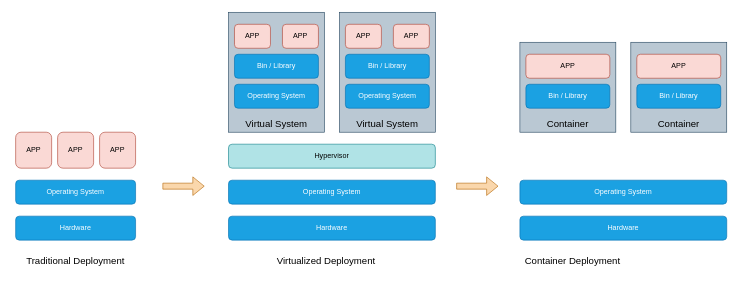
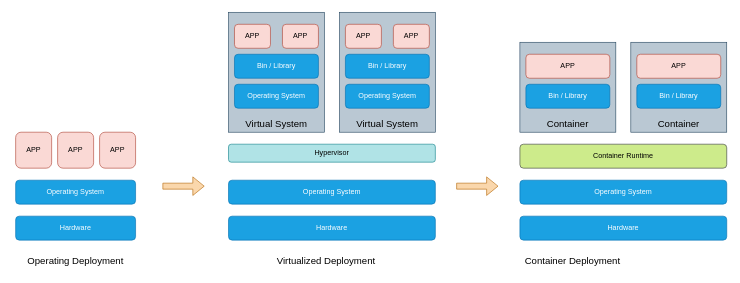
(332, 156) -> (332, 153)
none -> (623, 156)
(75, 261) -> (75, 261)
